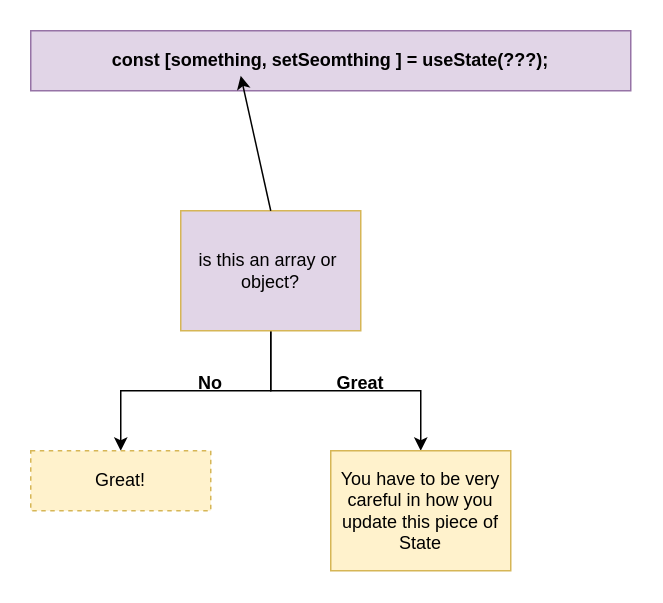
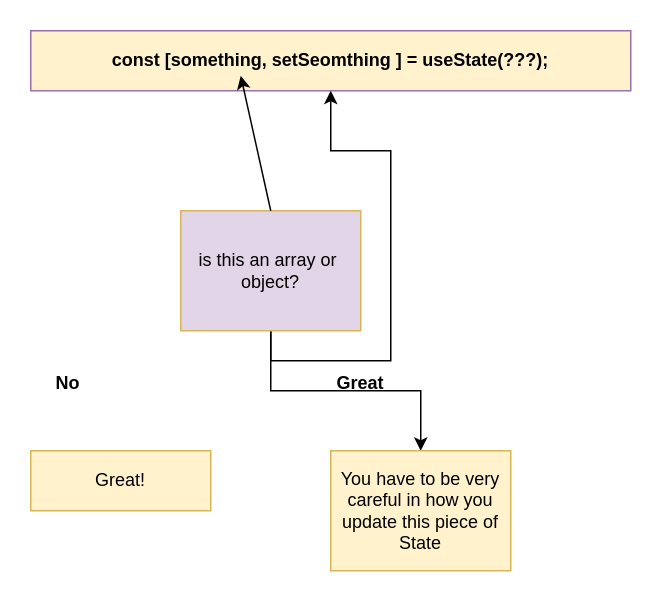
(331, 61) -> (331, 61)
(211, 383) -> (68, 383)
(170, 391) -> (391, 260)
(121, 481) -> (121, 481)
